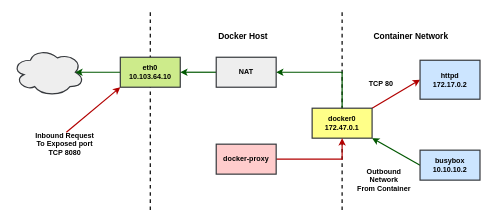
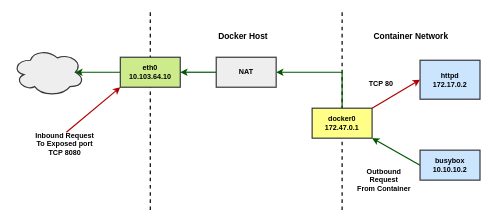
(246, 159) -> none
(308, 159) -> none
(384, 180) -> (384, 180)
